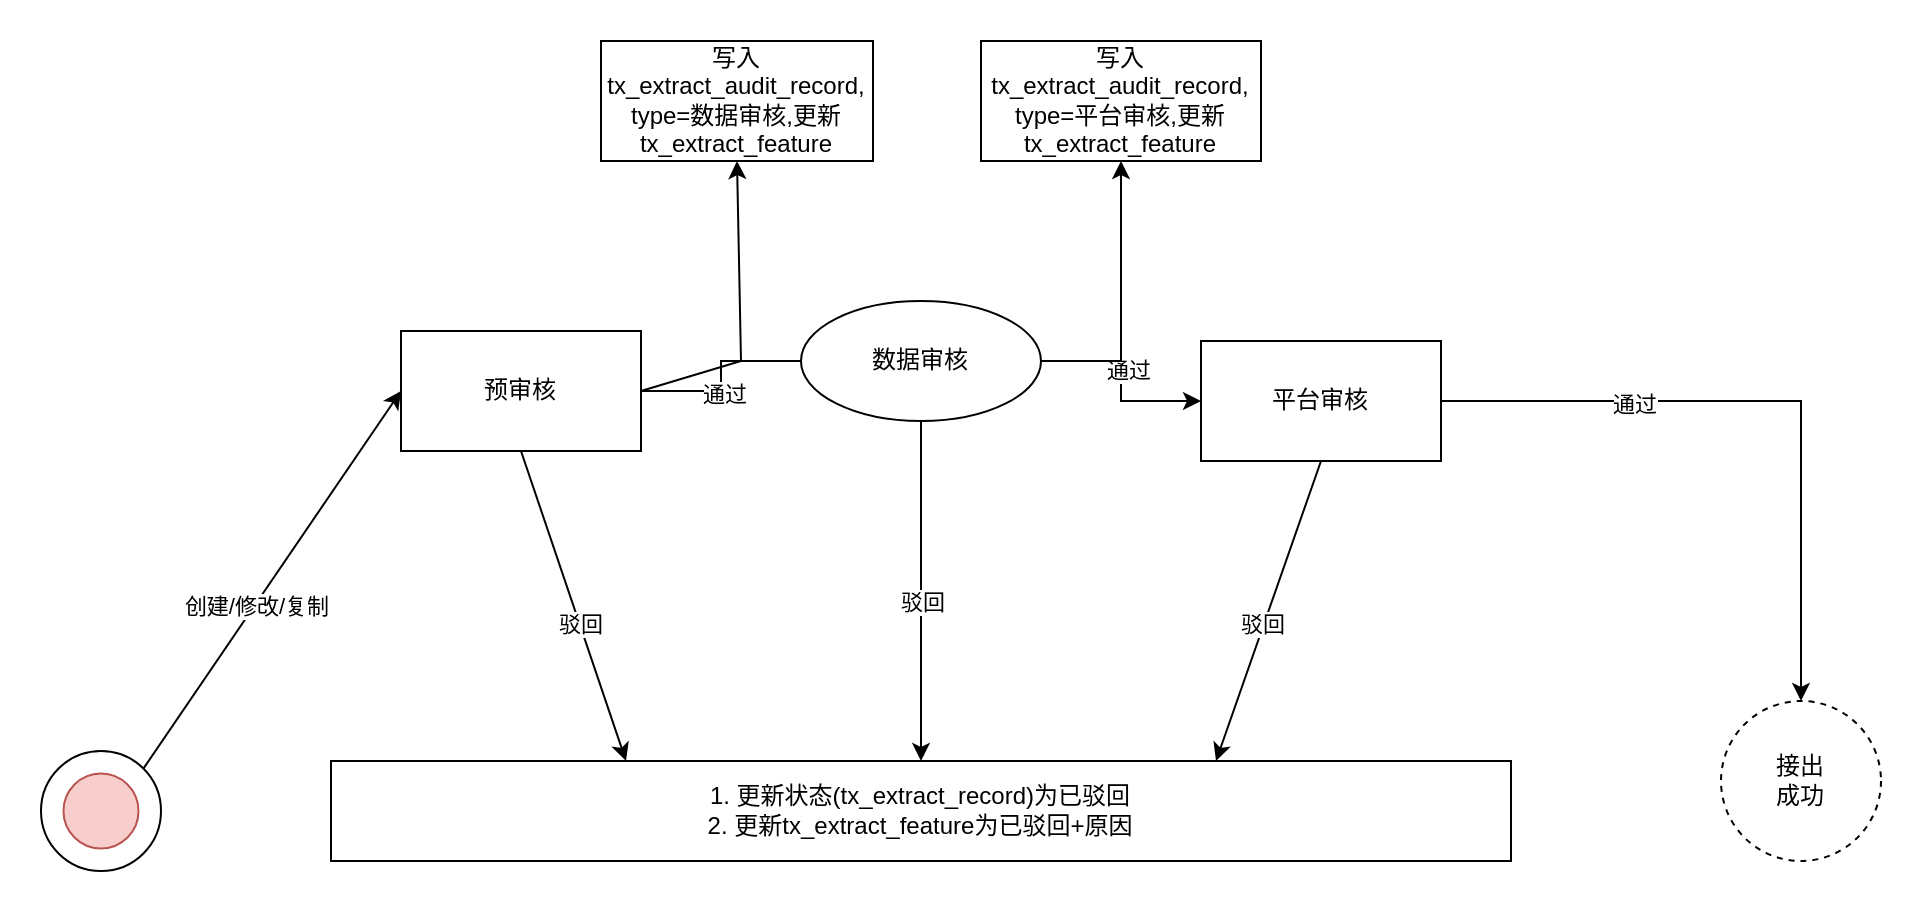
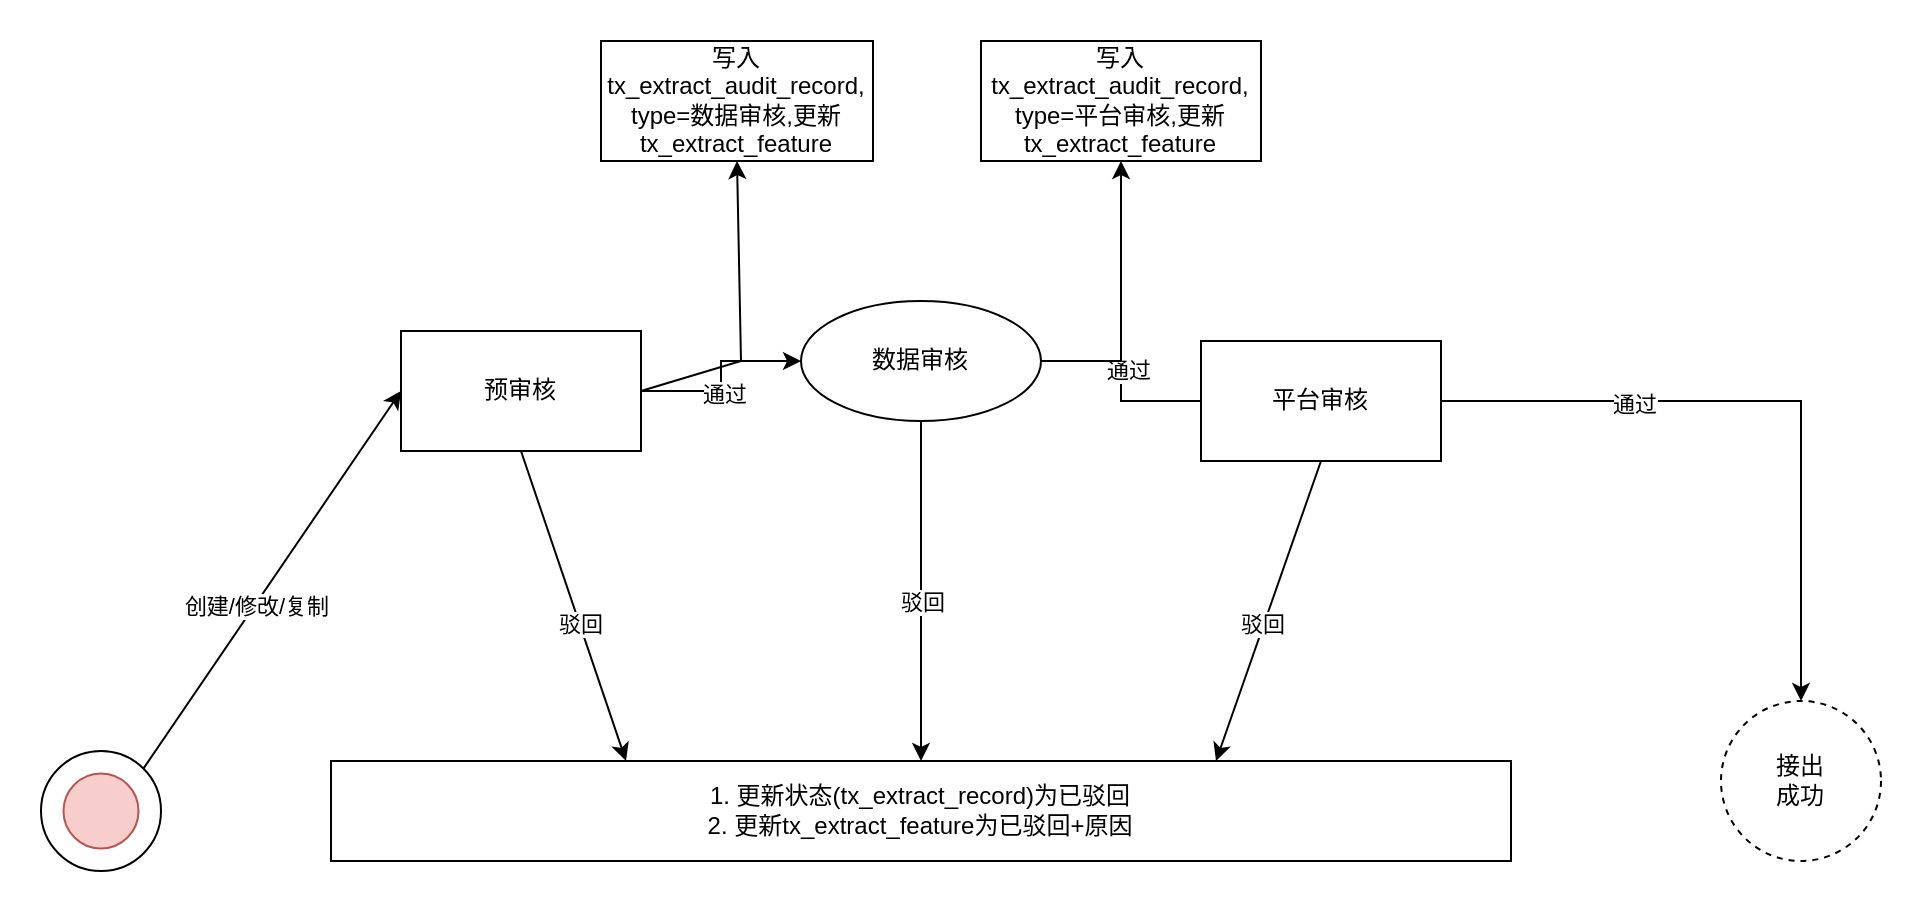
(791, 361) -> (786, 361)
(1186, 401) -> (1191, 401)
